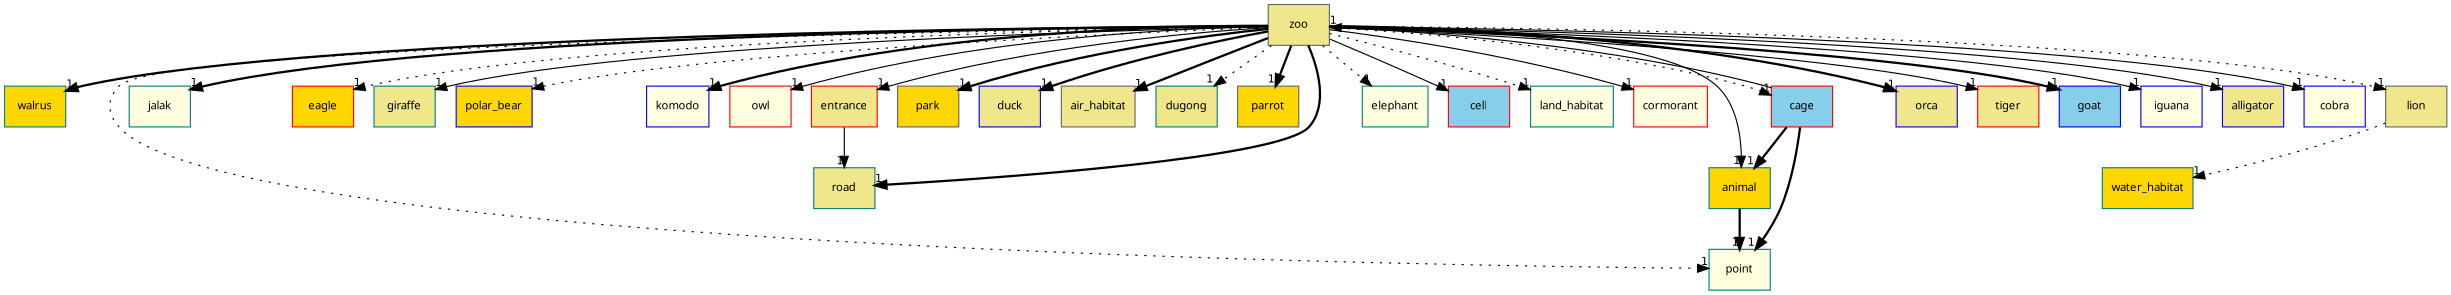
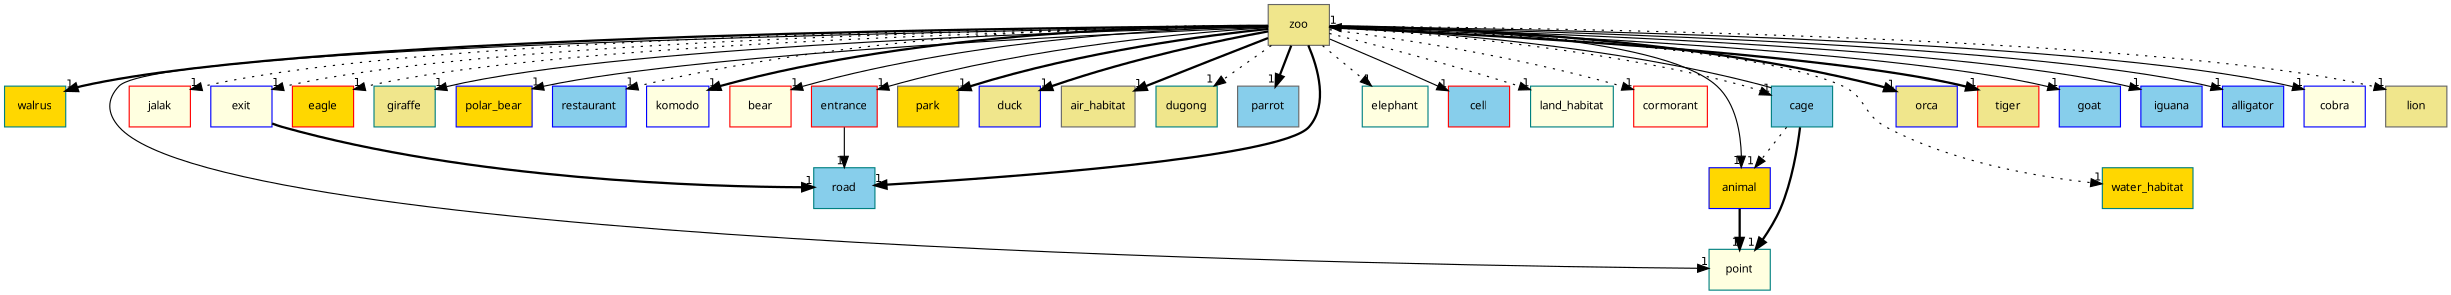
(733, 38) -> (733, 38)
(850, 51) -> (905, 47)
(1477, 53) -> (1477, 53)
(1793, 60) -> (1793, 60)
(1870, 60) -> (1870, 60)
(160, 107) -> (160, 107)
none -> (241, 107)
none -> (589, 107)
(760, 107) -> (760, 107)
(844, 107) -> (844, 107)
(1268, 107) -> (1268, 107)
(1802, 107) -> (1802, 107)
(2171, 107) -> (2171, 107)
(2253, 107) -> (2253, 107)
(1774, 143) -> (1774, 143)
(2296, 152) -> (1839, 85)
(306, 186) -> (306, 186)
(844, 188) -> (844, 188)
(1740, 188) -> (1740, 188)
